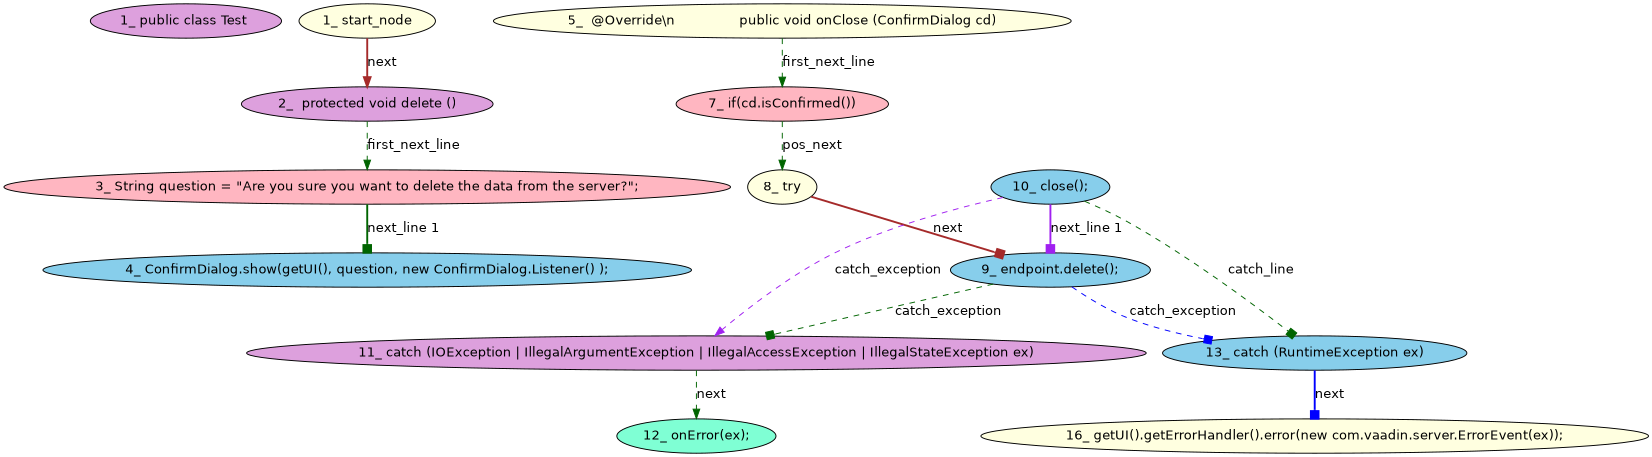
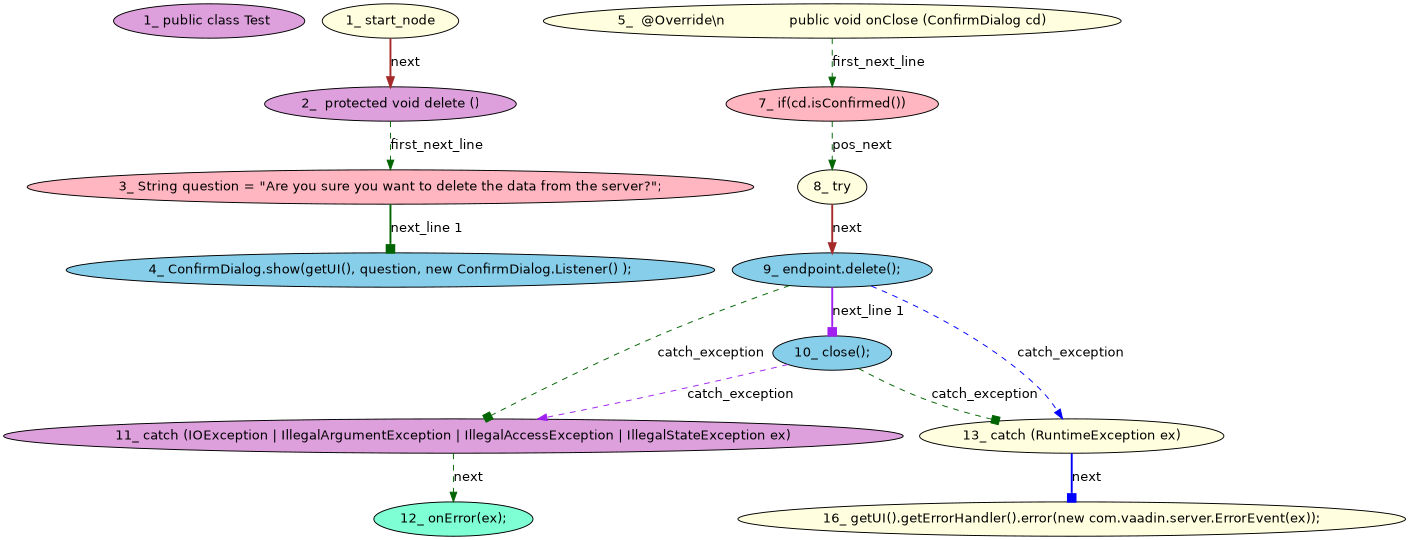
(893, 222) -> (832, 224)
(1050, 224) -> (832, 307)
(1261, 270) -> (985, 395)
(1134, 320) -> (972, 337)
(1315, 353) -> (1072, 436)
